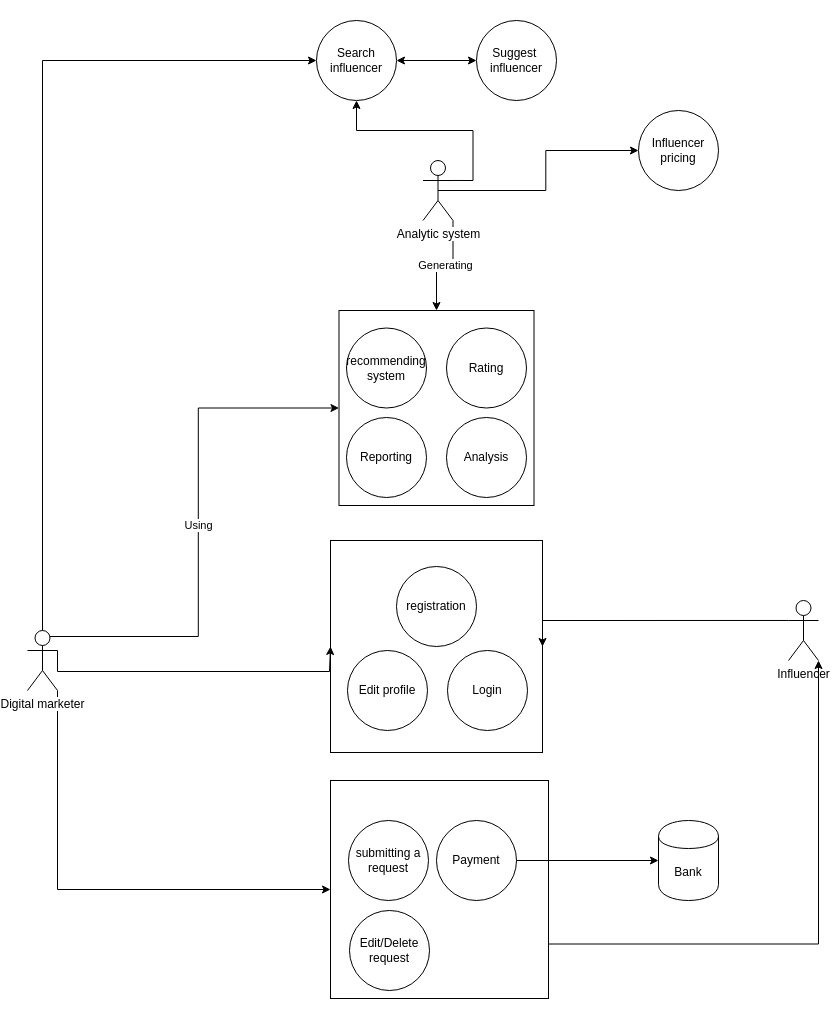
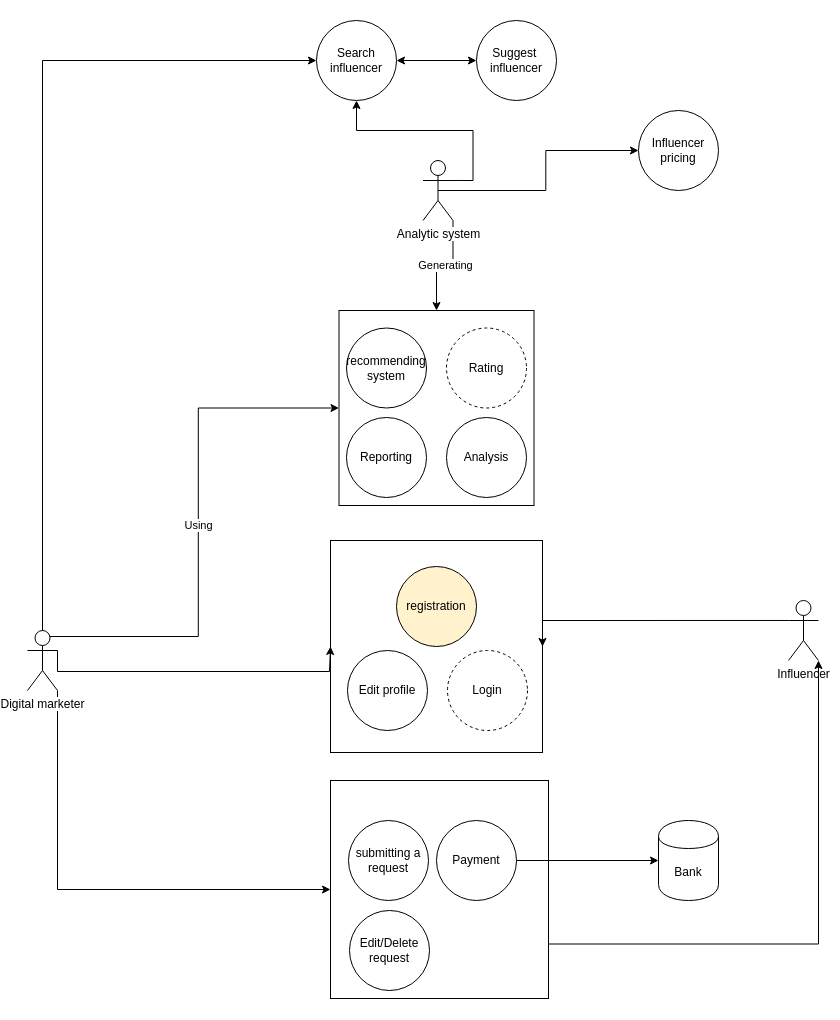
(487, 368) -> (487, 368)
(437, 607) -> (437, 607)
(488, 691) -> (488, 691)
